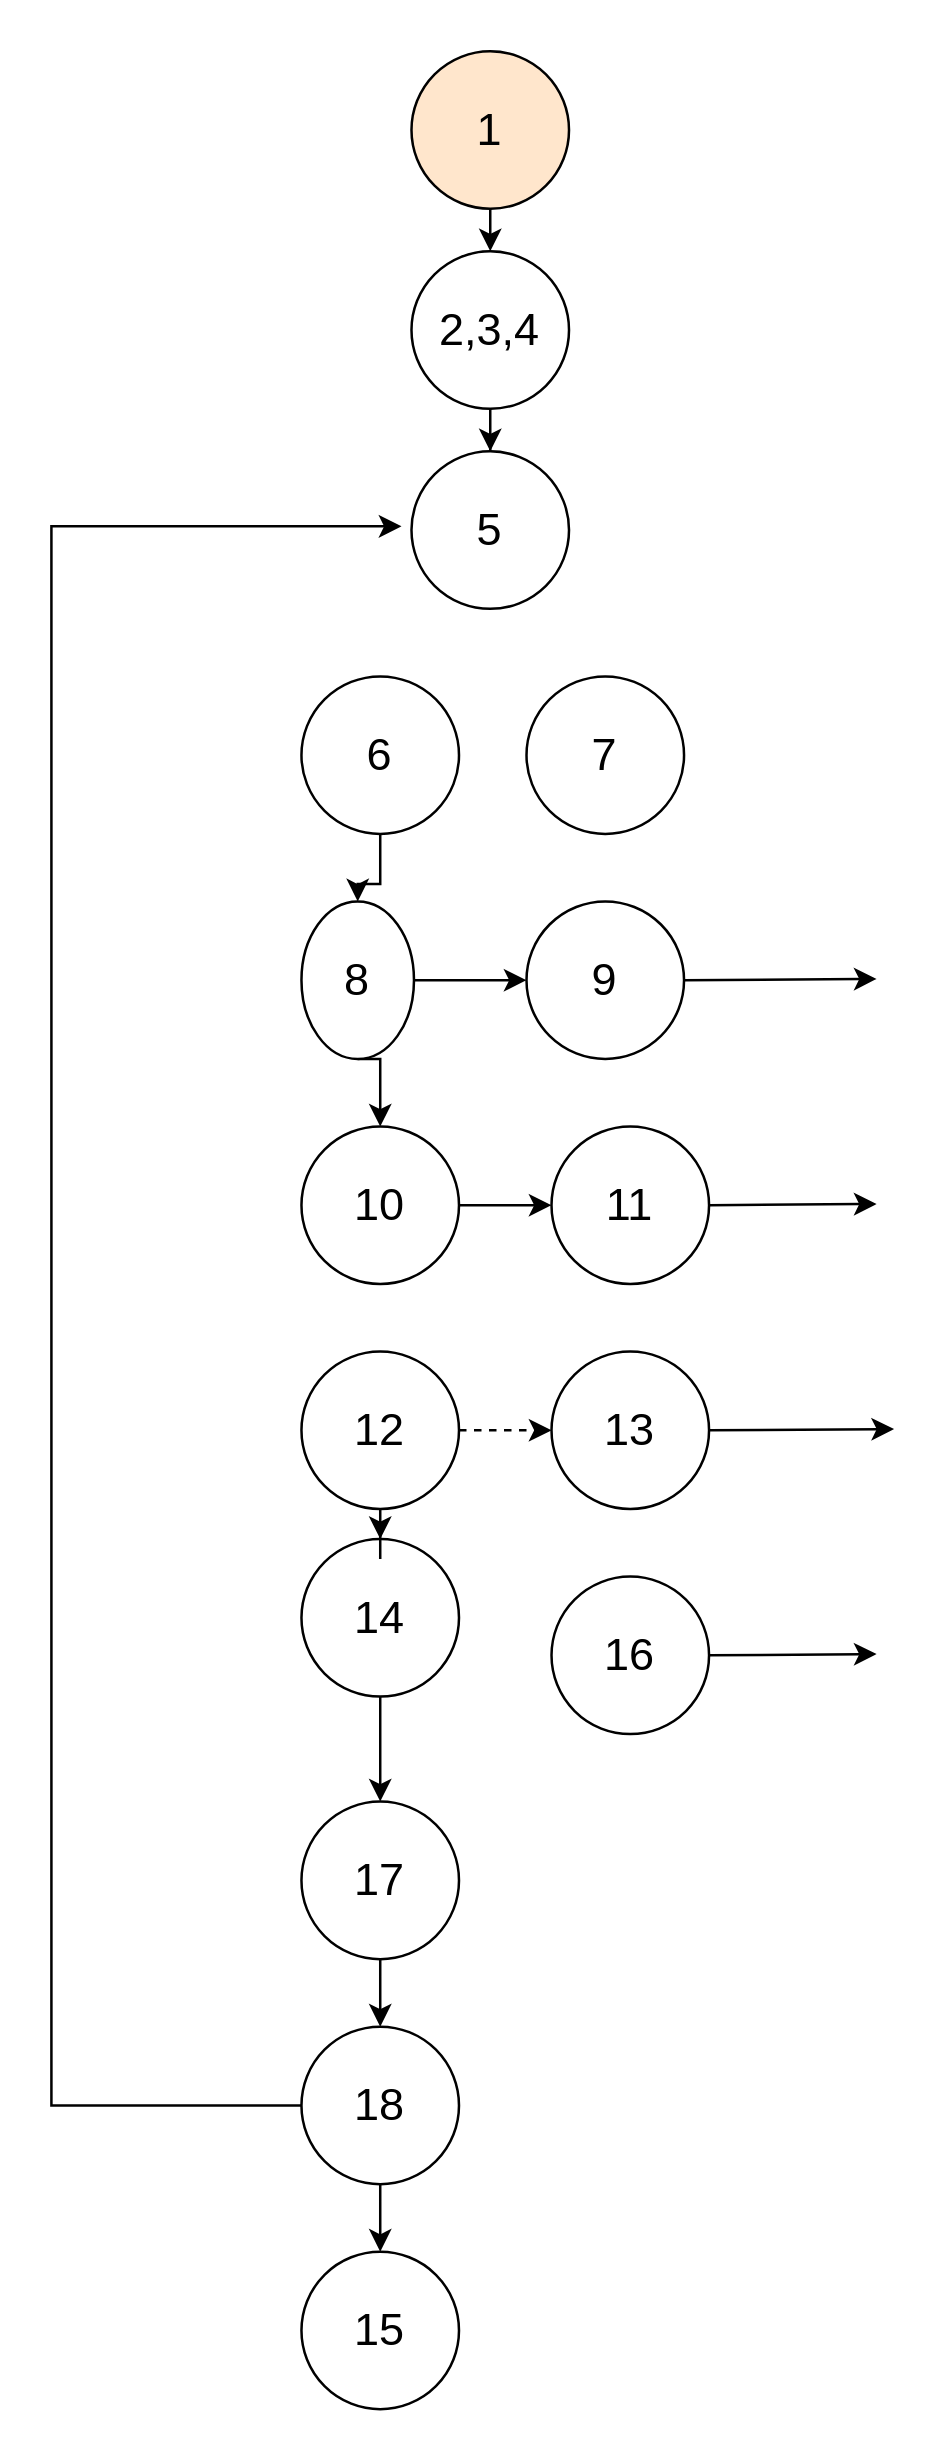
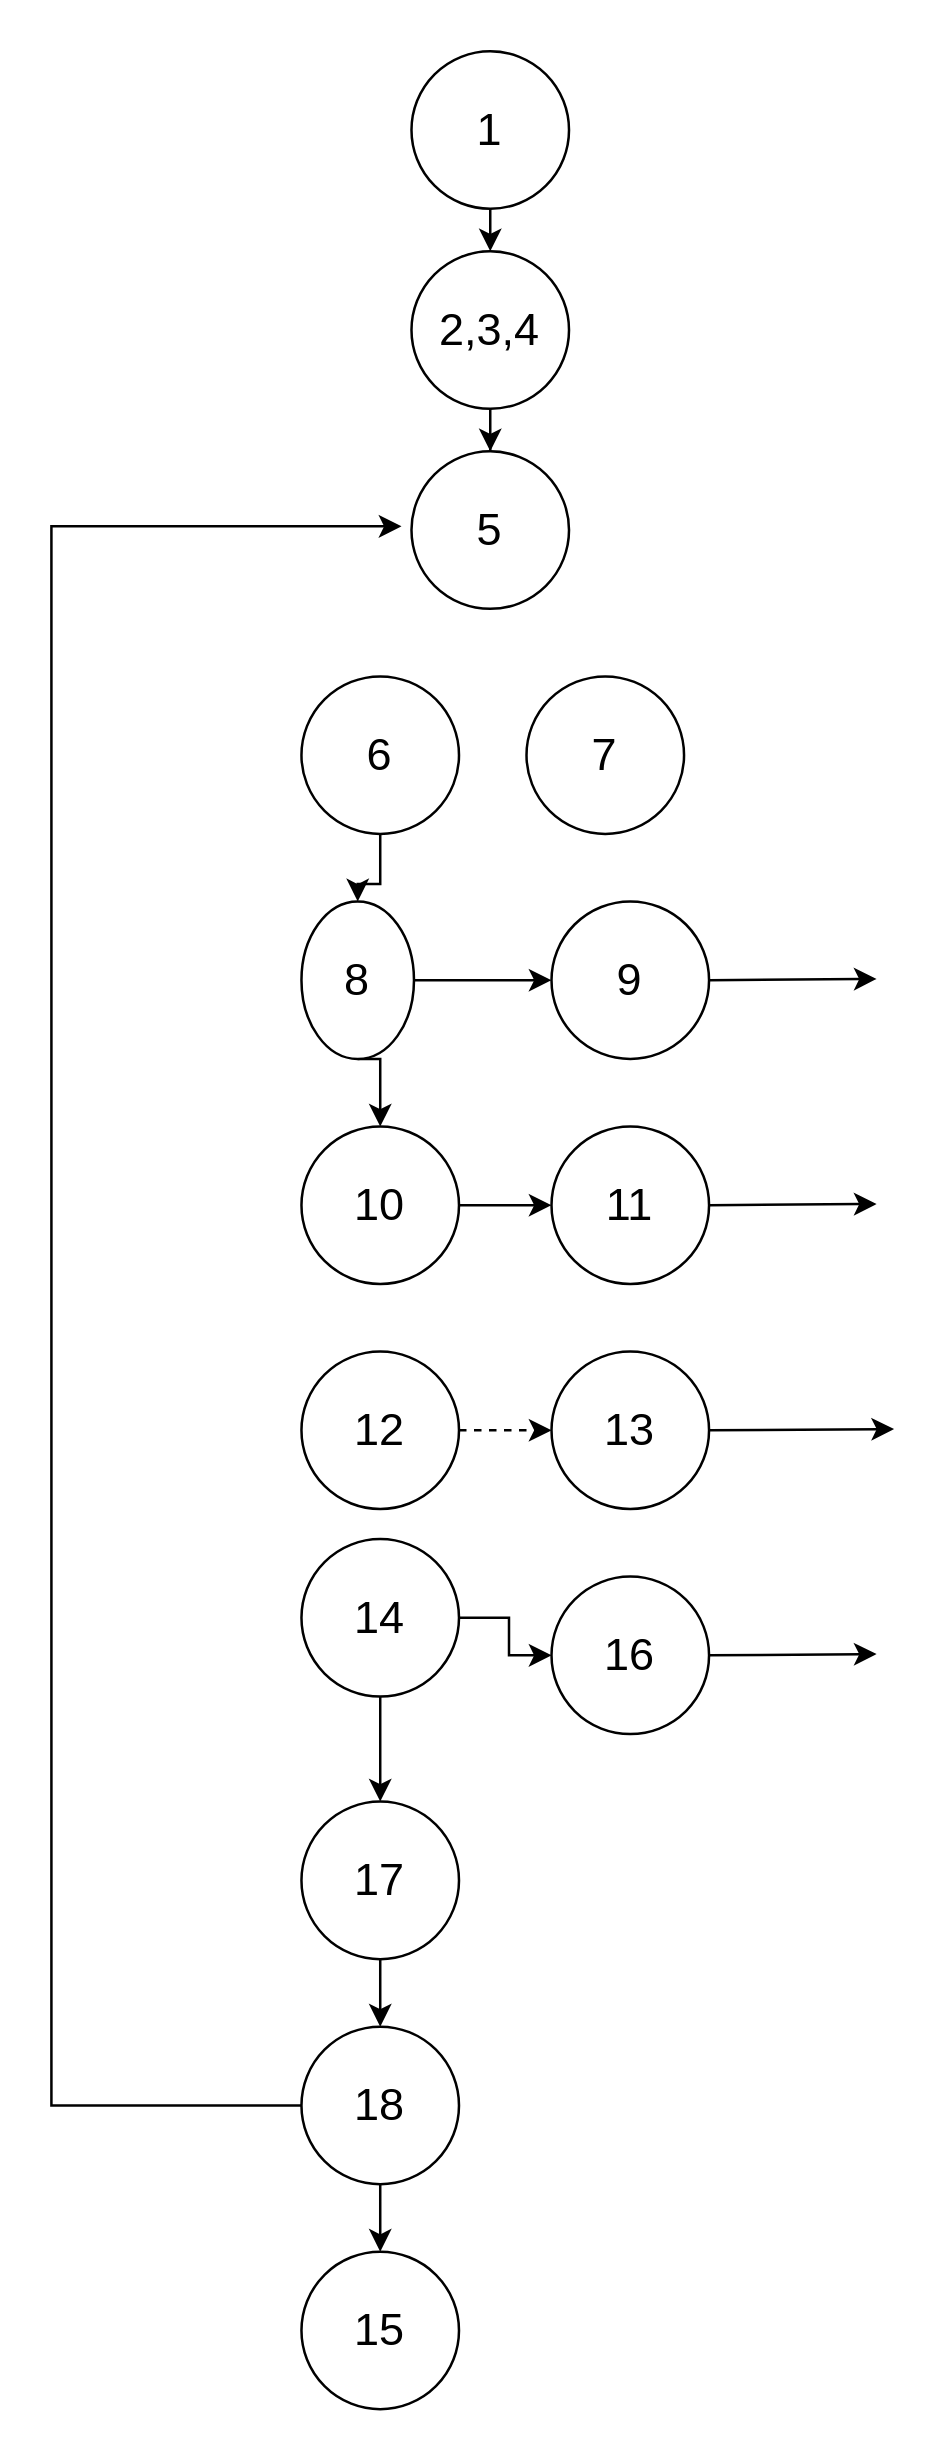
(490, 130) -> (490, 130)
(605, 980) -> (630, 980)
(380, 1559) -> none
none -> (509, 1624)
